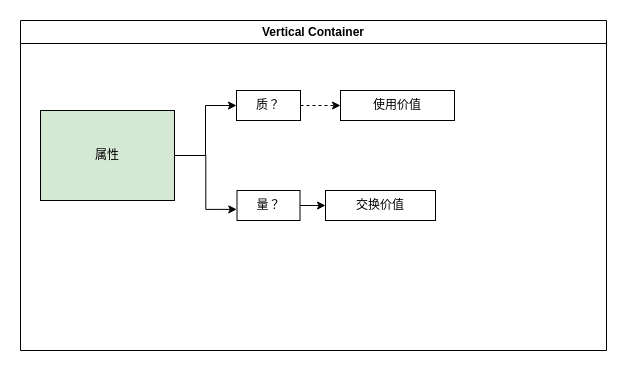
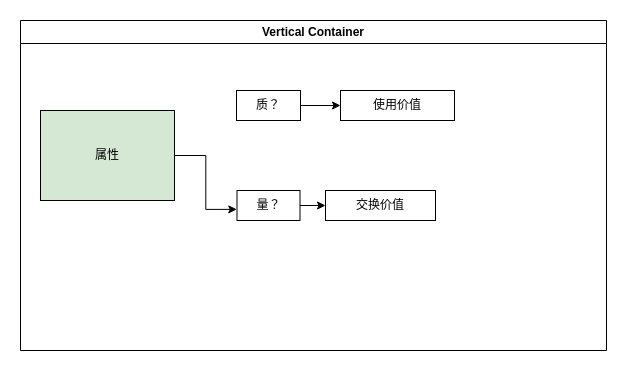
(317, 106) -> (317, 106)
(206, 119) -> none
